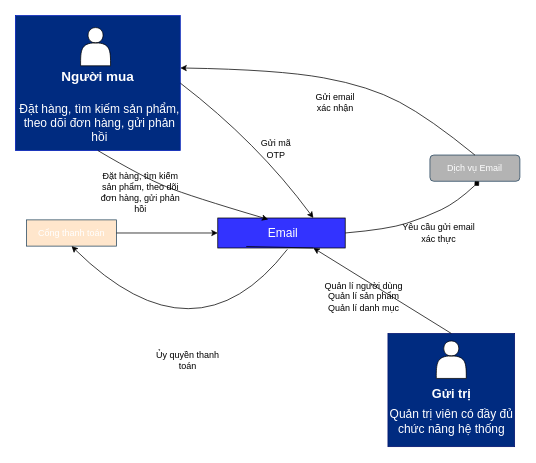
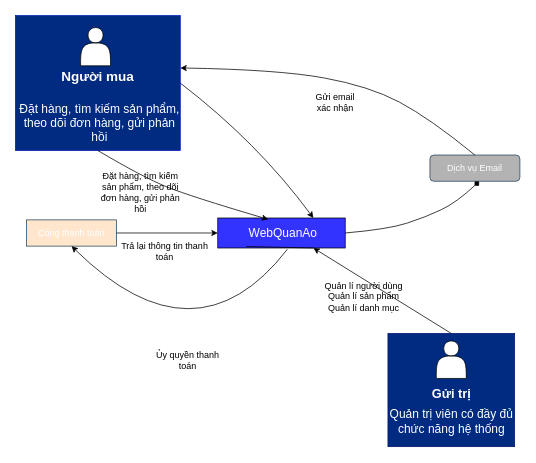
(276, 149) -> none
(282, 233) -> (282, 233)
(439, 233) -> none
none -> (165, 252)
